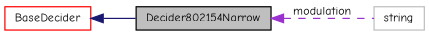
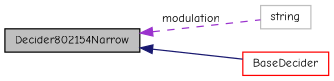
(120, 18) -> (198, 54)
